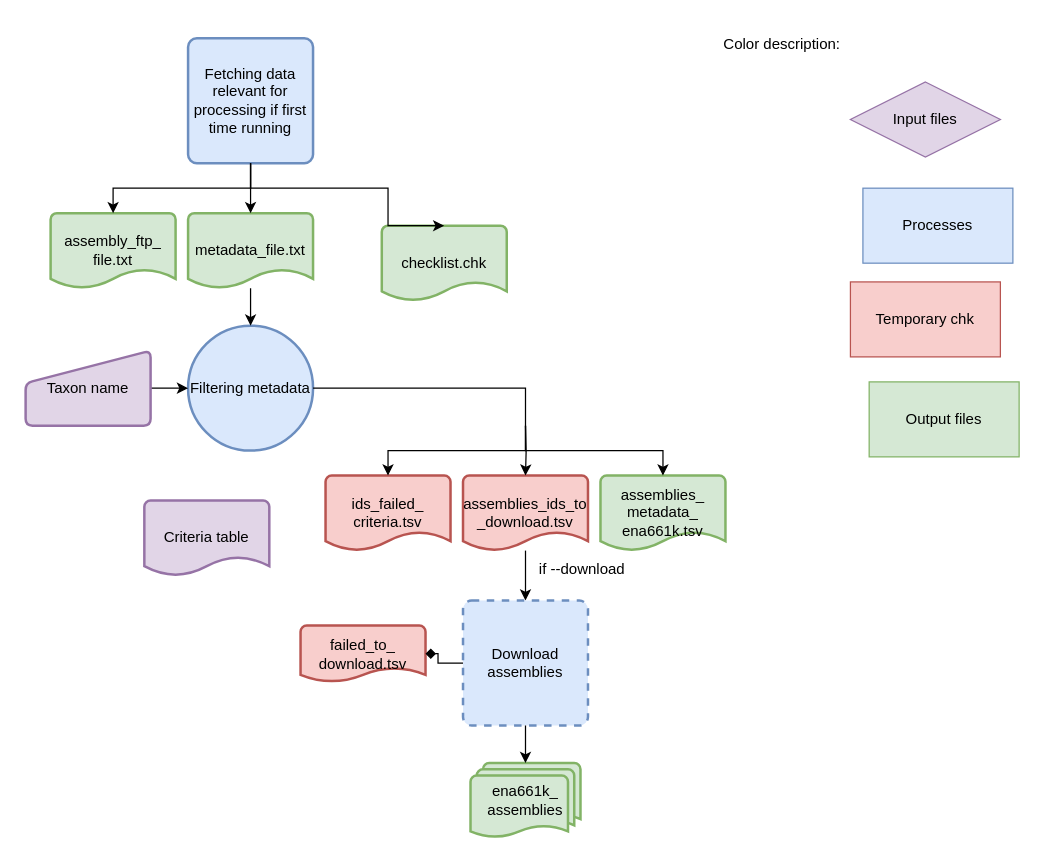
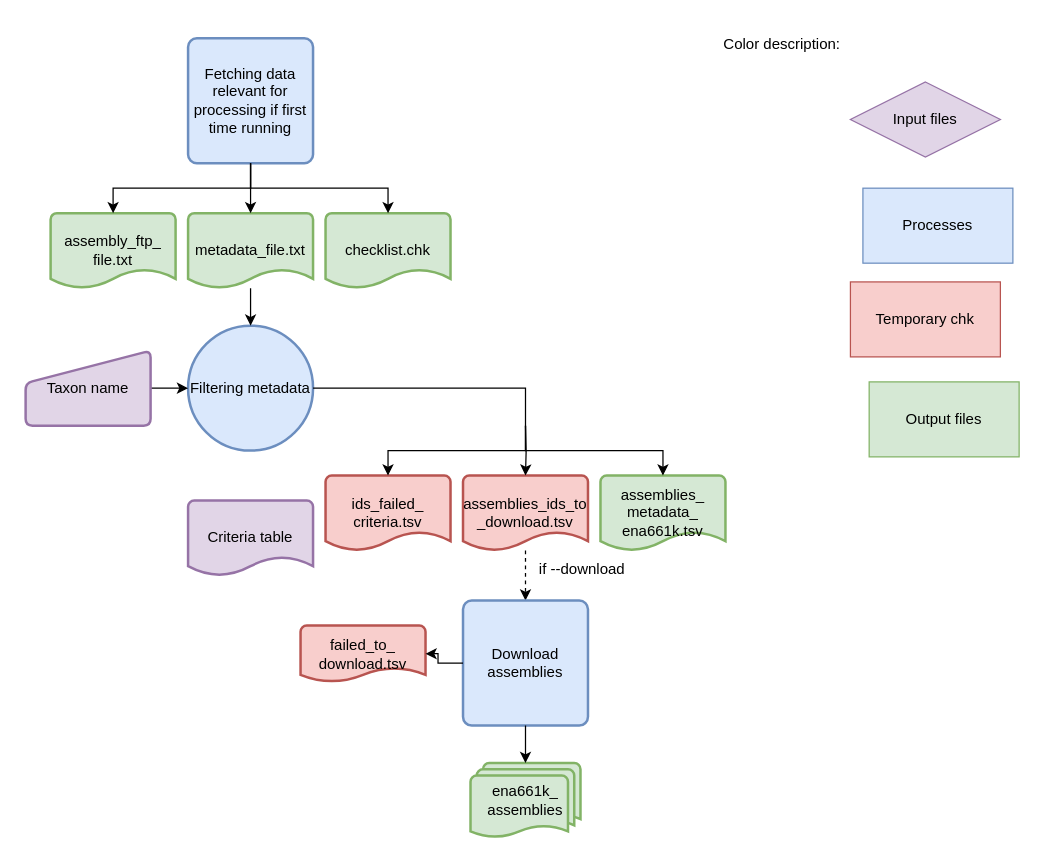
(444, 263) -> (388, 251)
(207, 538) -> (251, 538)
(526, 570) -> (526, 570)
(438, 656) -> (438, 656)
(526, 663) -> (526, 663)
